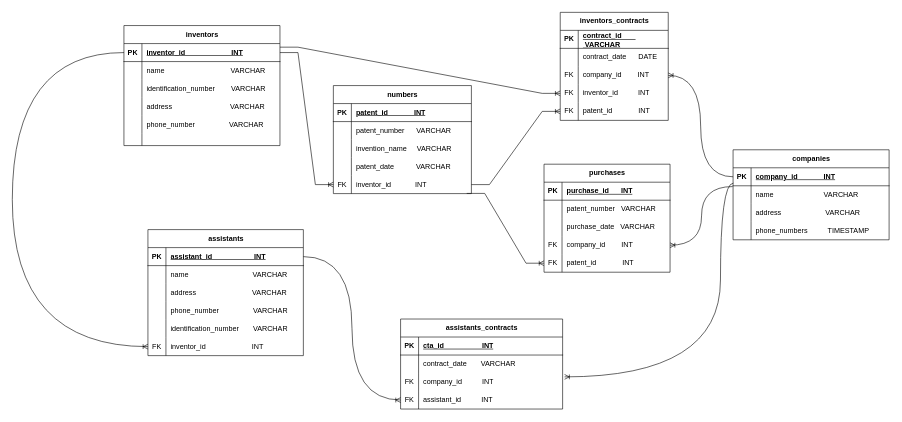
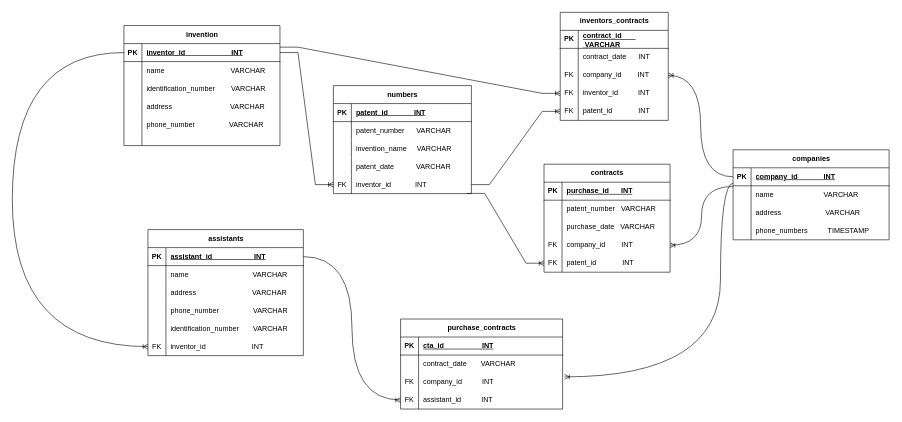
(202, 35) -> (202, 35)
(626, 57) -> (624, 57)
(607, 173) -> (607, 173)
(482, 328) -> (482, 328)
